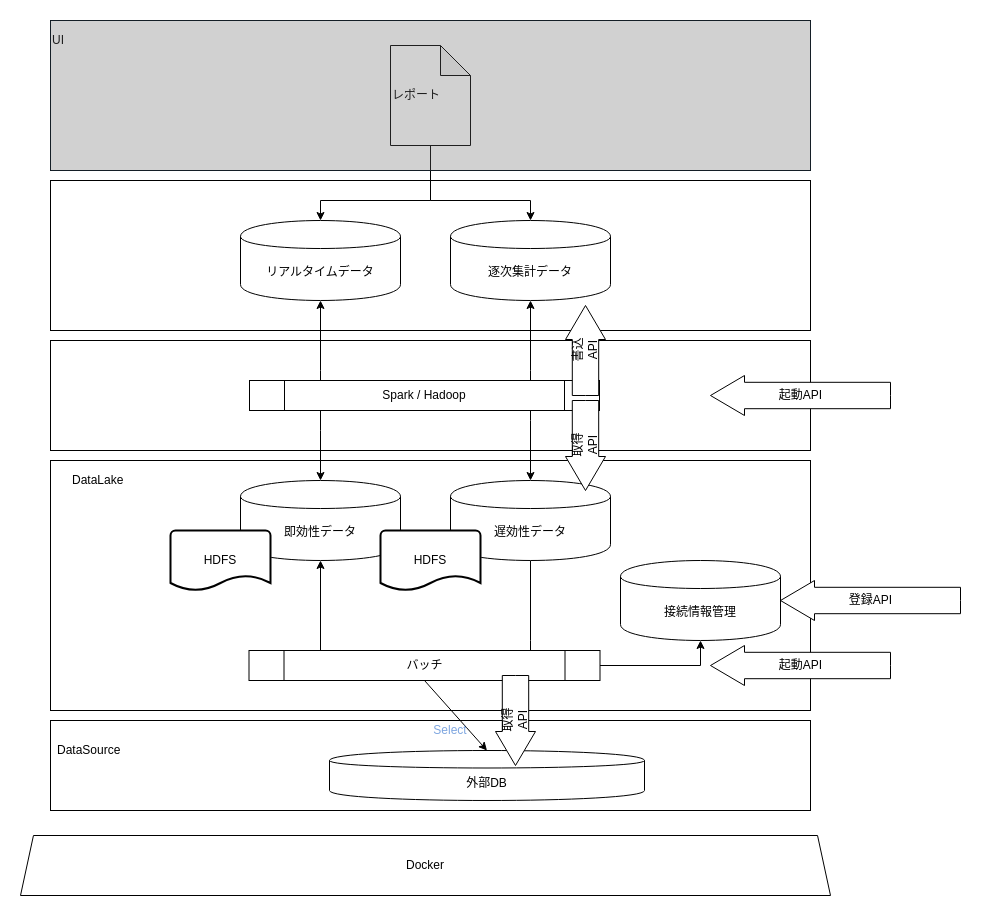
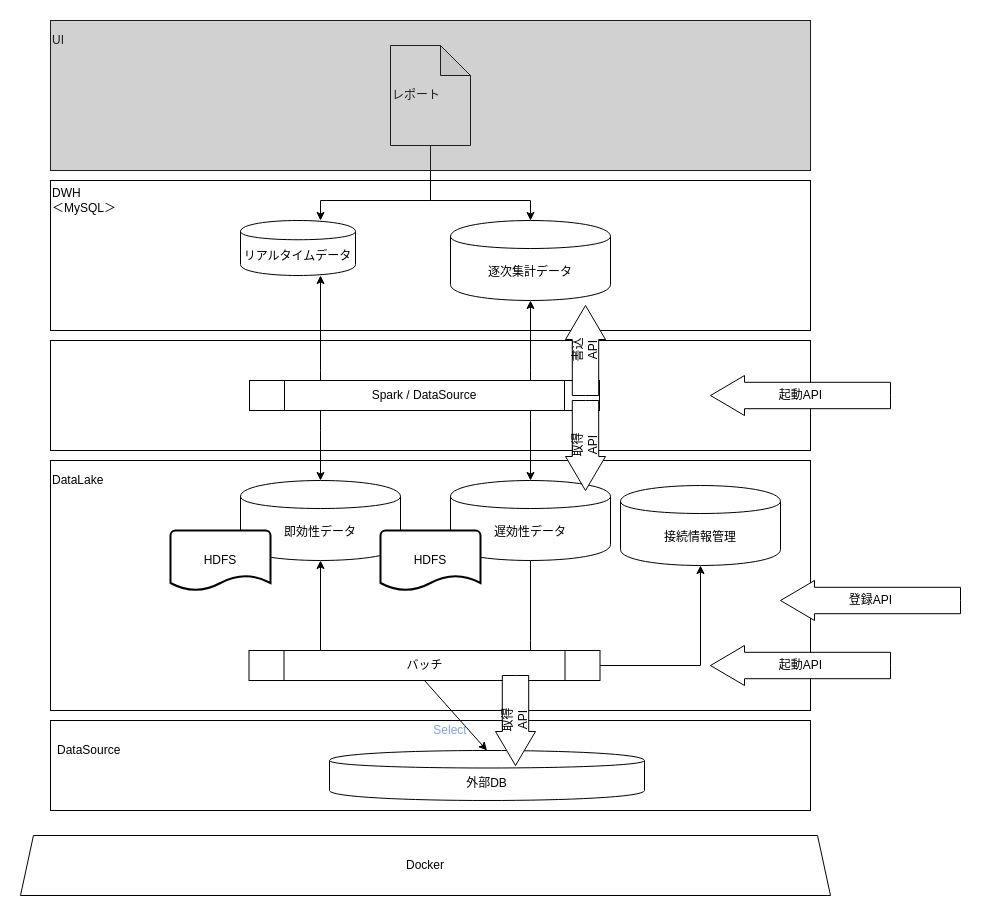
none -> (96, 201)
(321, 261) -> (298, 248)
(425, 396) -> (425, 396)
(91, 481) -> (71, 481)
(701, 601) -> (701, 526)
